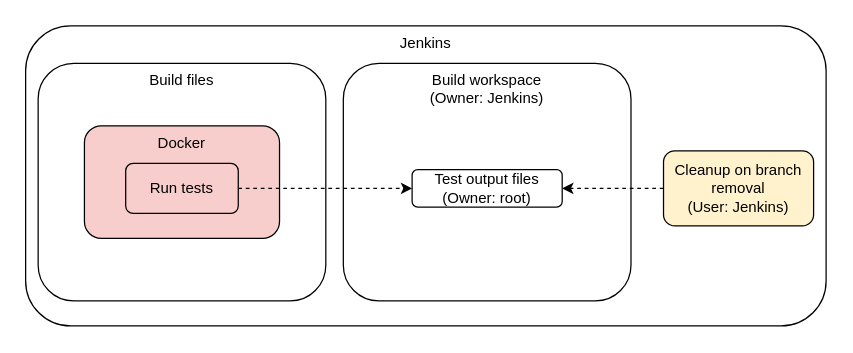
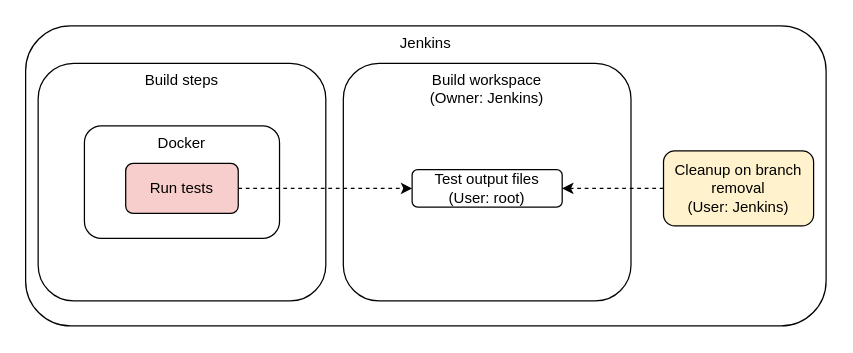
(182, 81) -> (182, 81)
(182, 143) -> (182, 143)
(487, 188) -> (487, 188)
